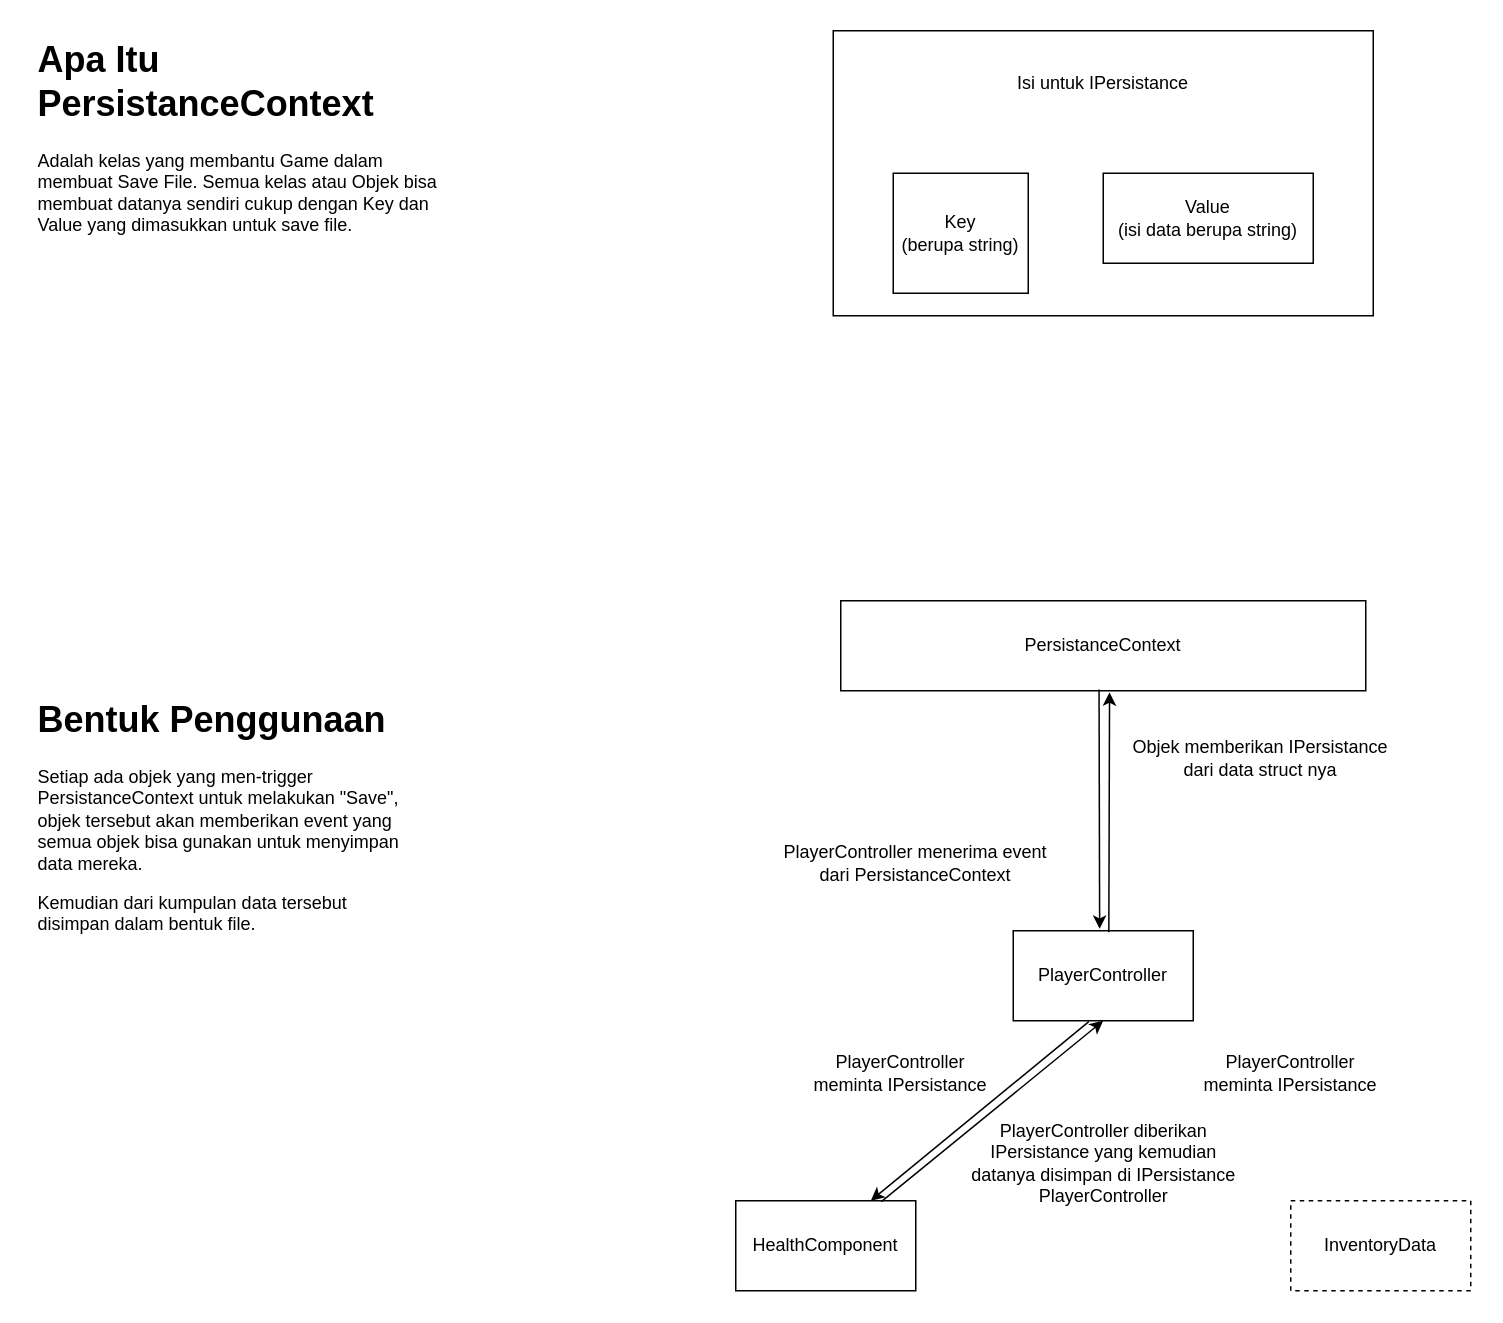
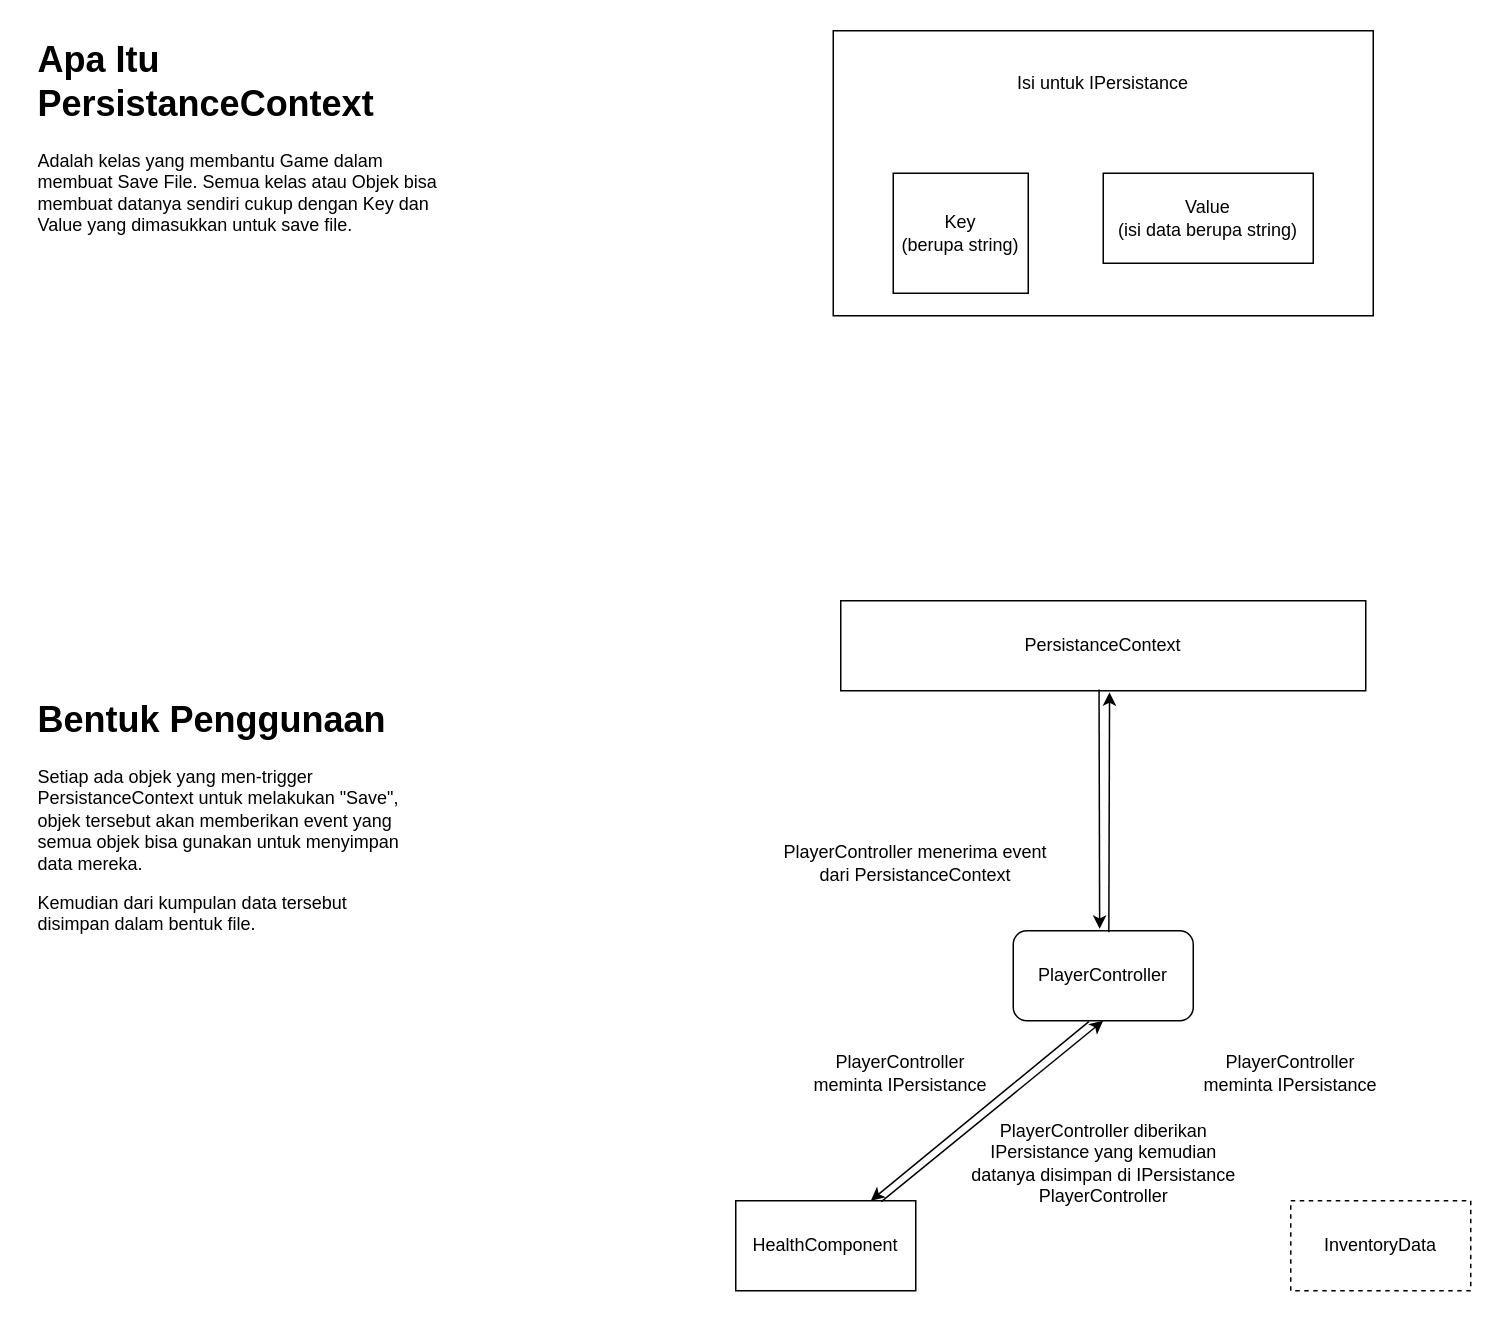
(1261, 758) -> none
(1103, 976) -> (1103, 976)
